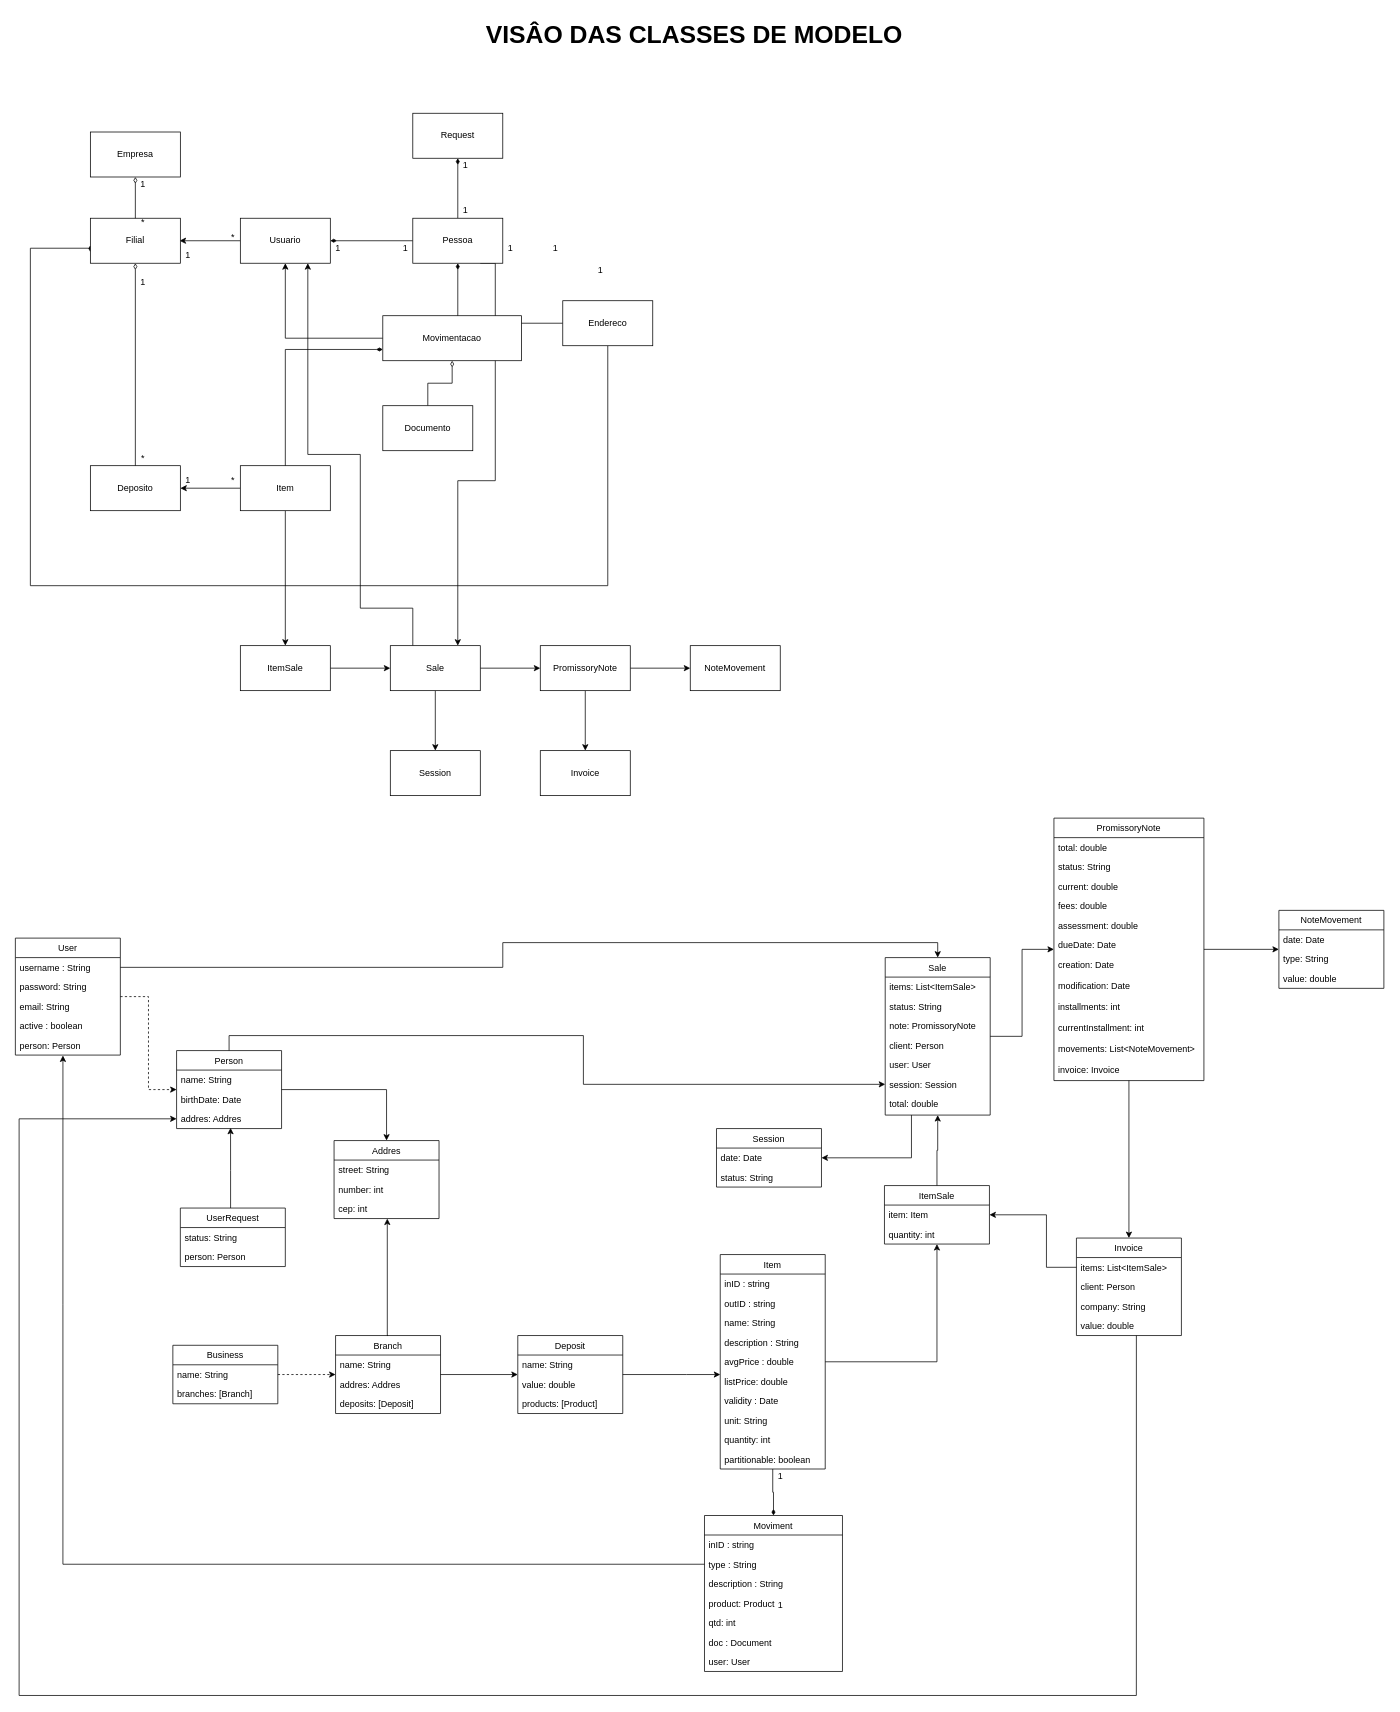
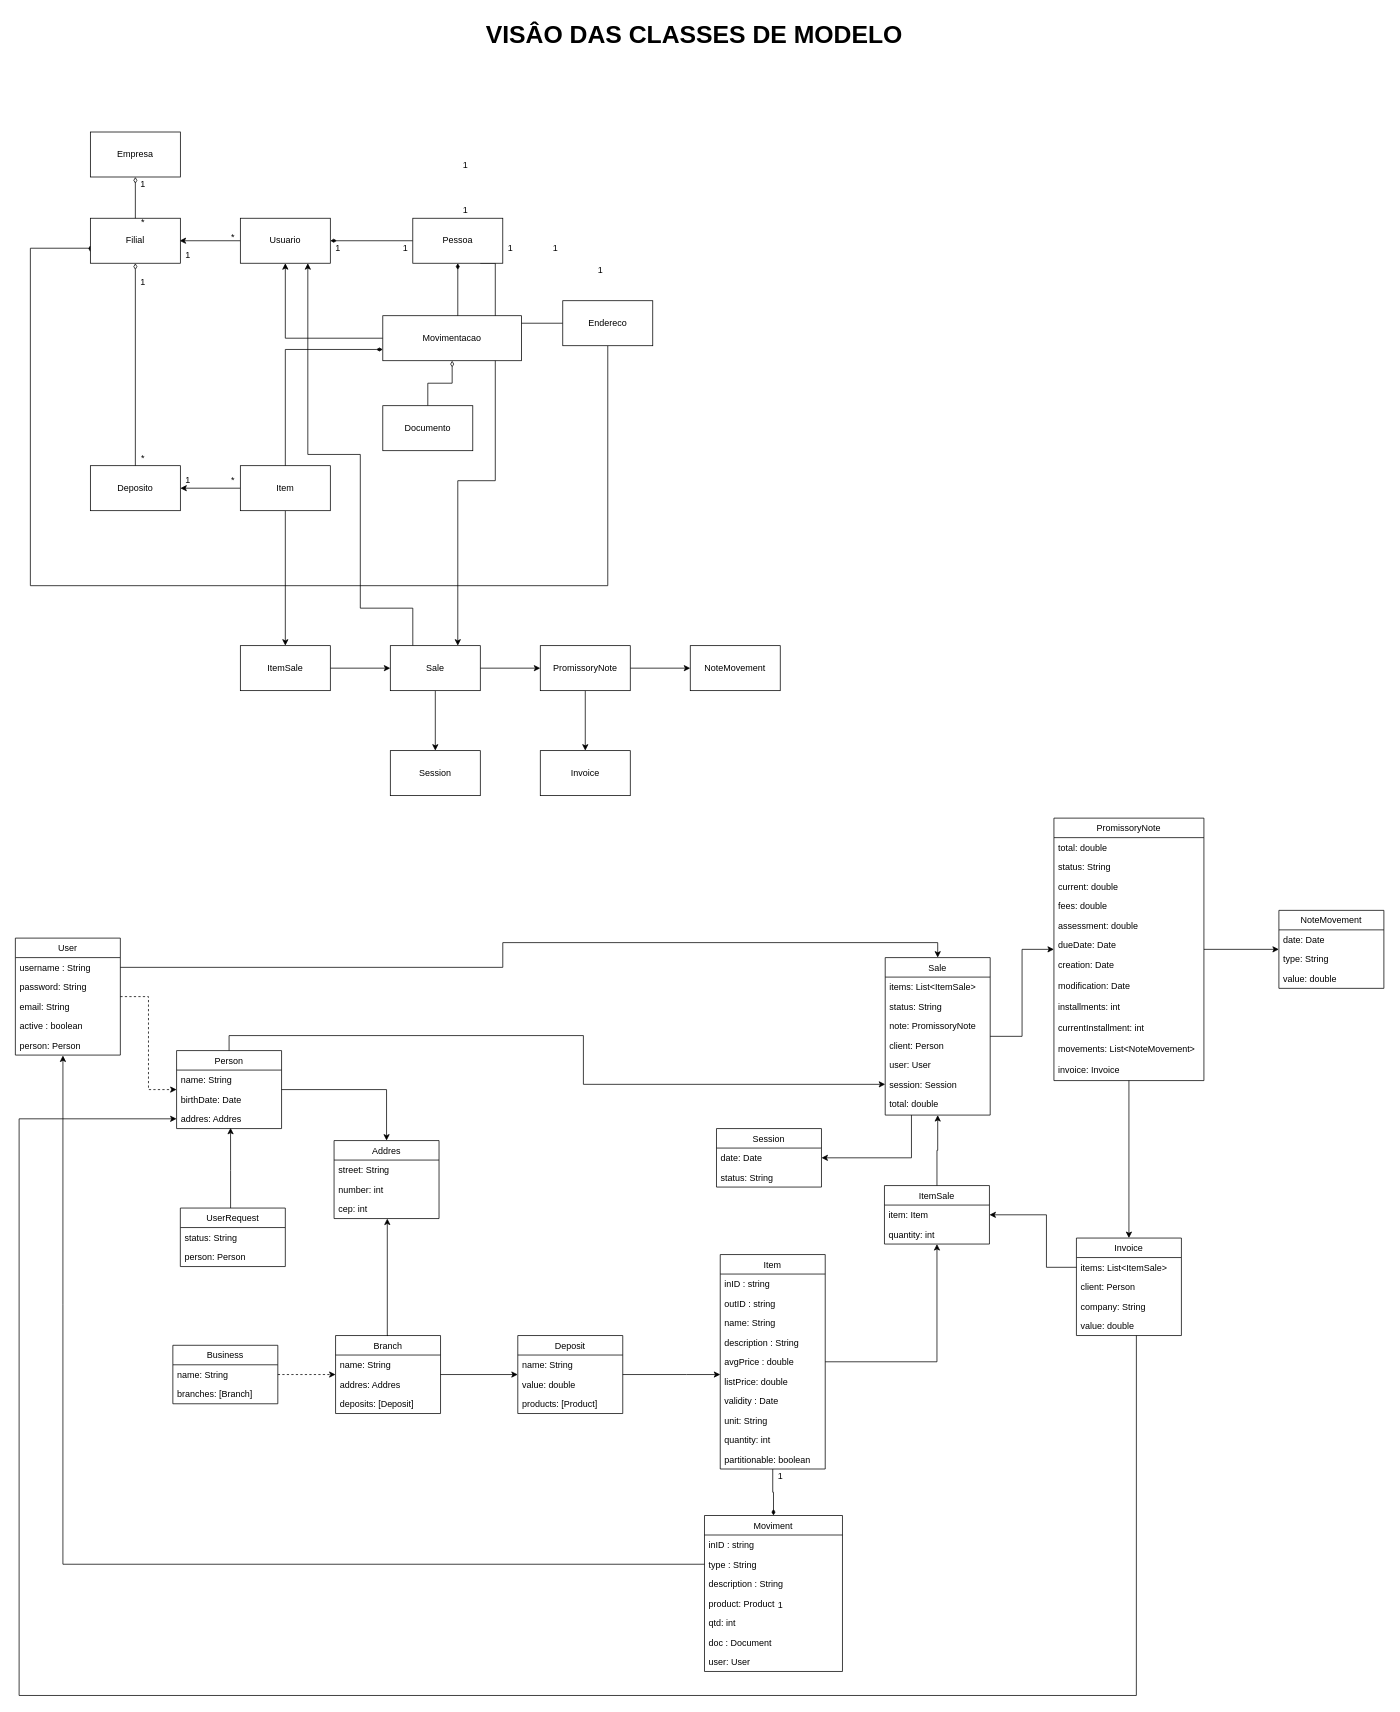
(458, 135) -> none
(458, 191) -> none
